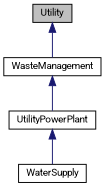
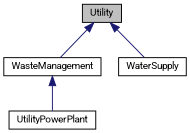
(52, 152) -> (131, 44)
